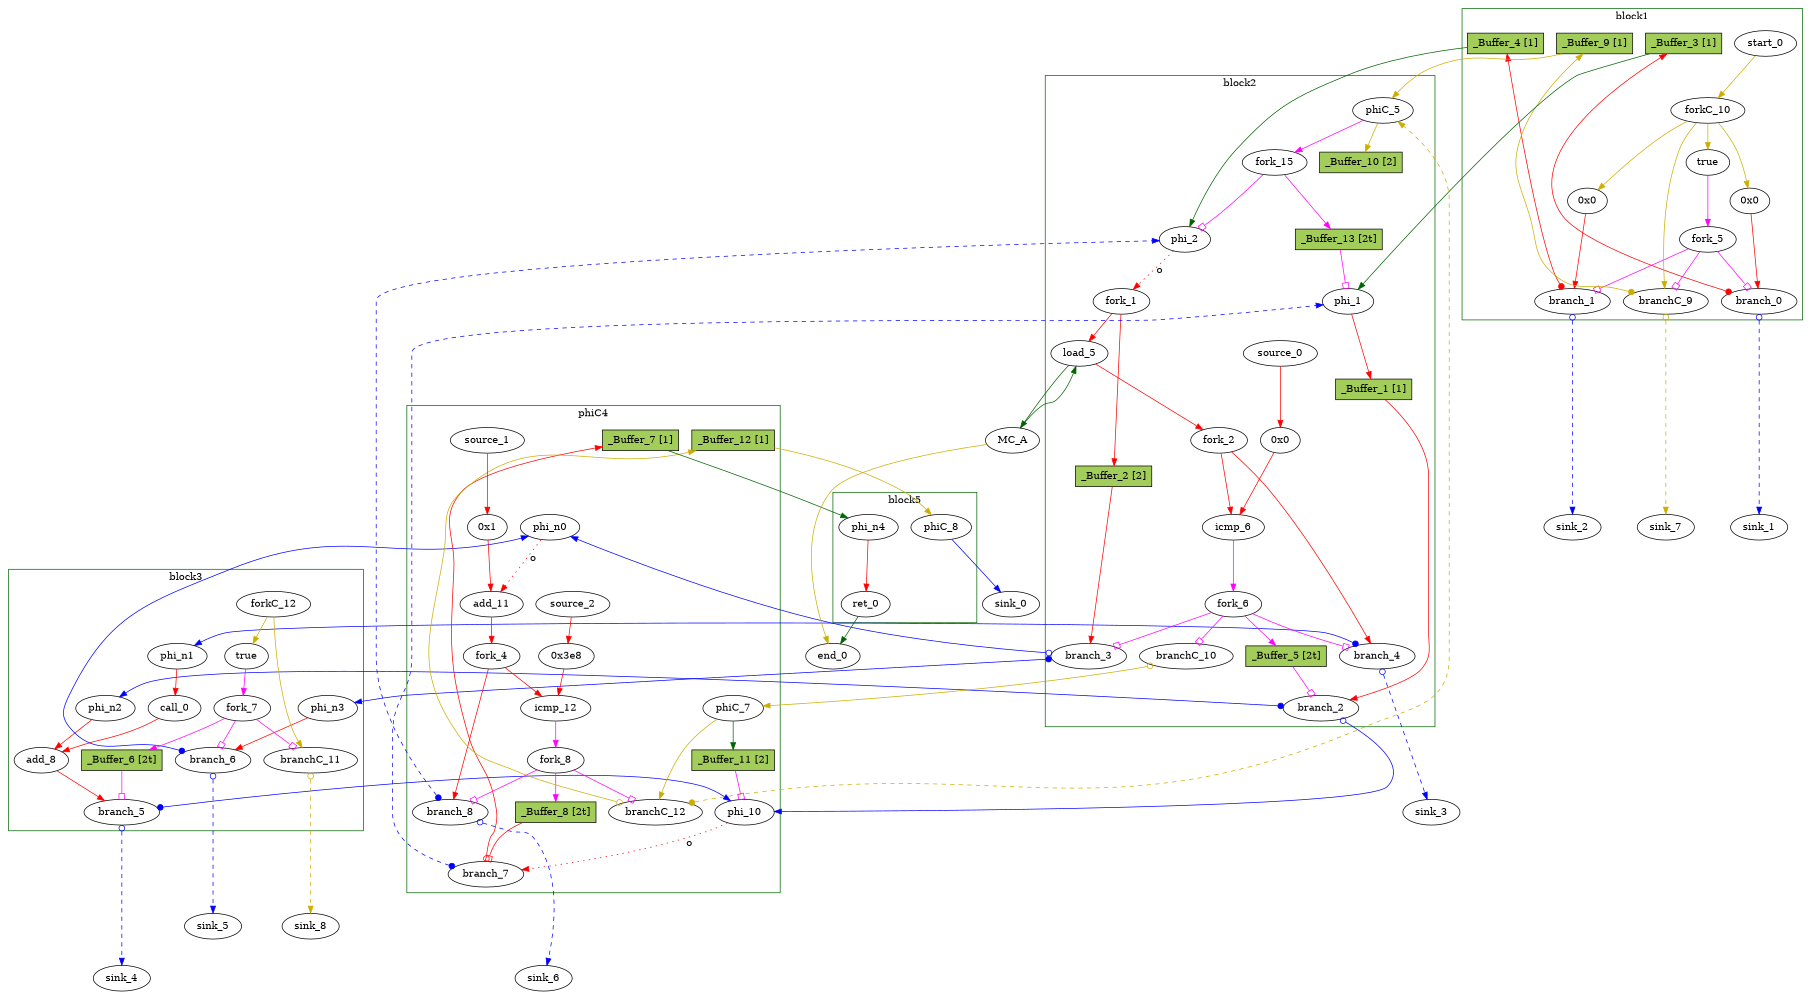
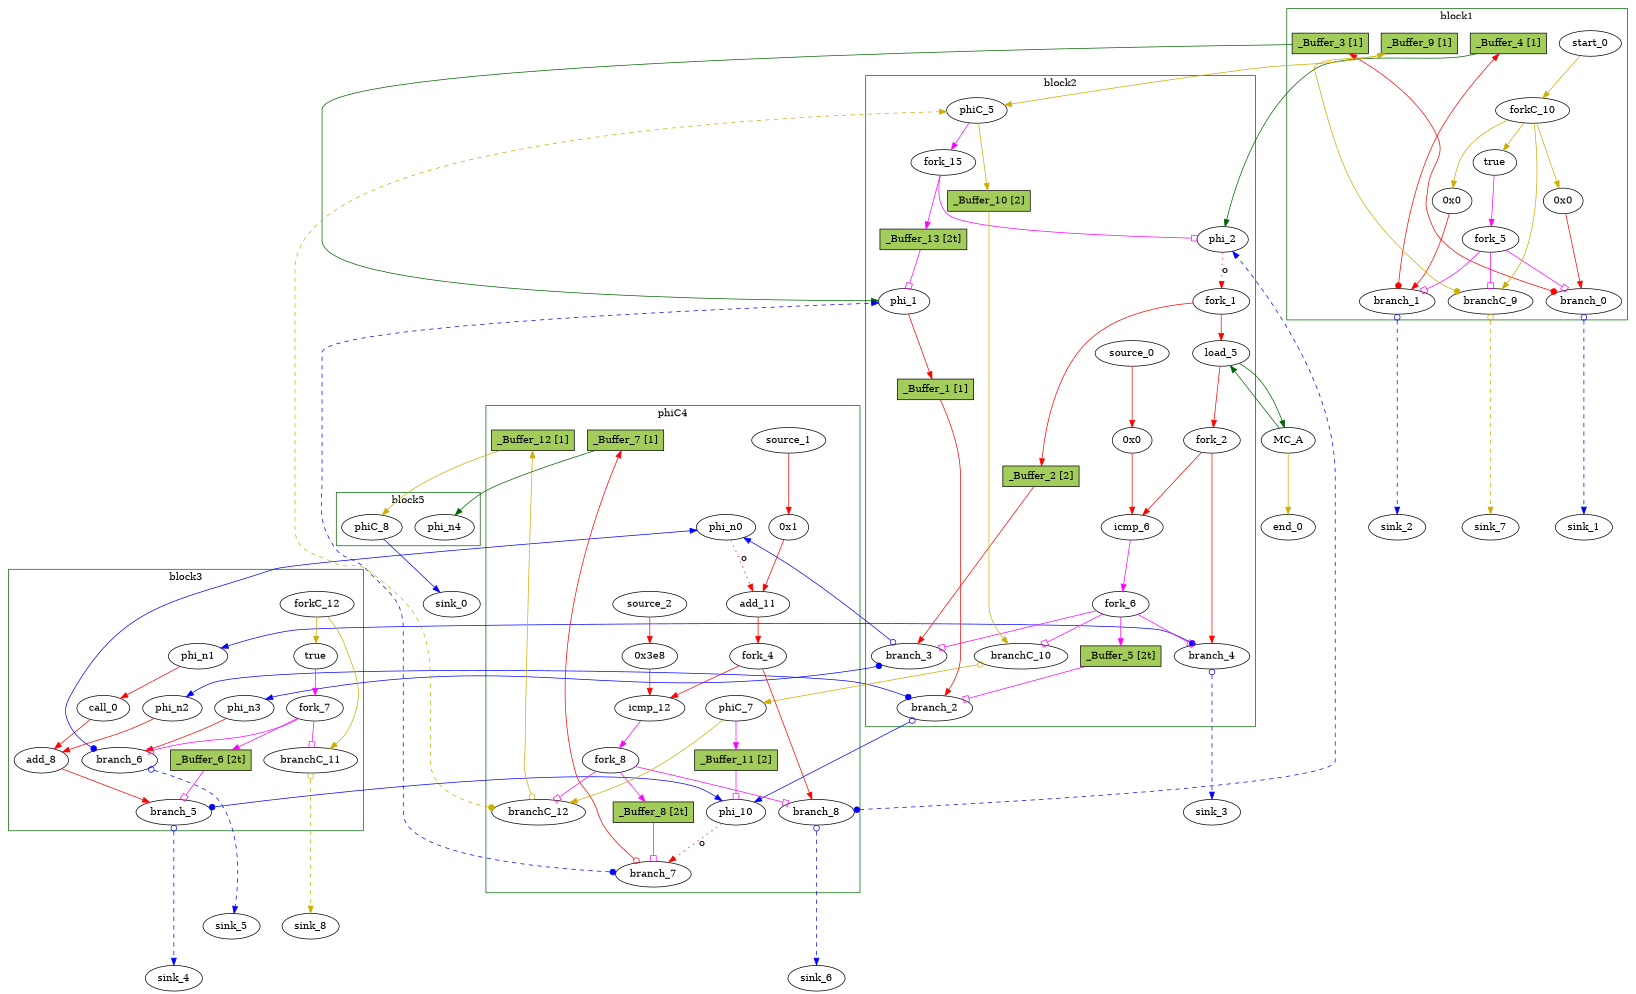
none -> (989, 427)
(866, 604) -> none
(733, 732) -> (736, 732)
(503, 835) -> (653, 838)
